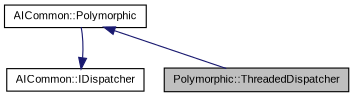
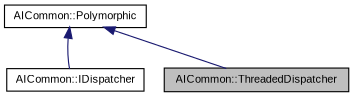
(83, 42) -> (68, 54)
(256, 80) -> (256, 80)
